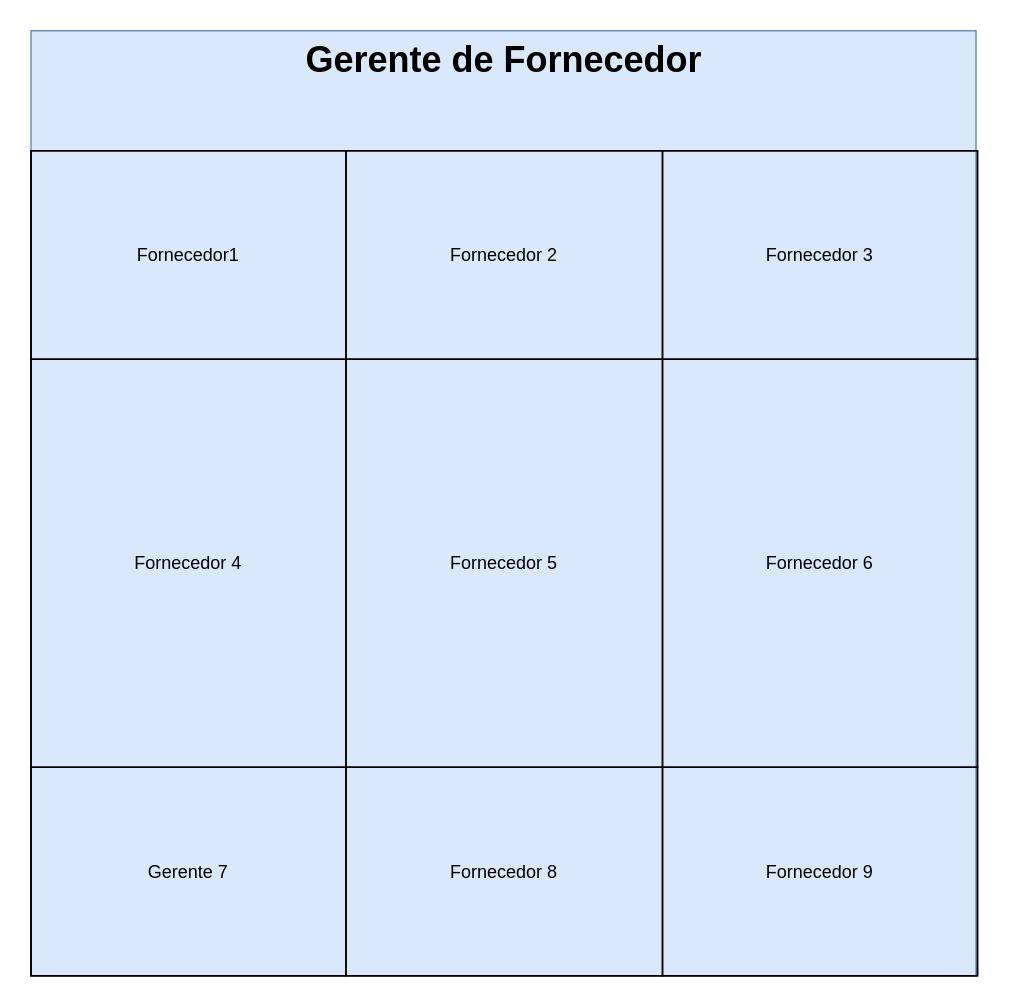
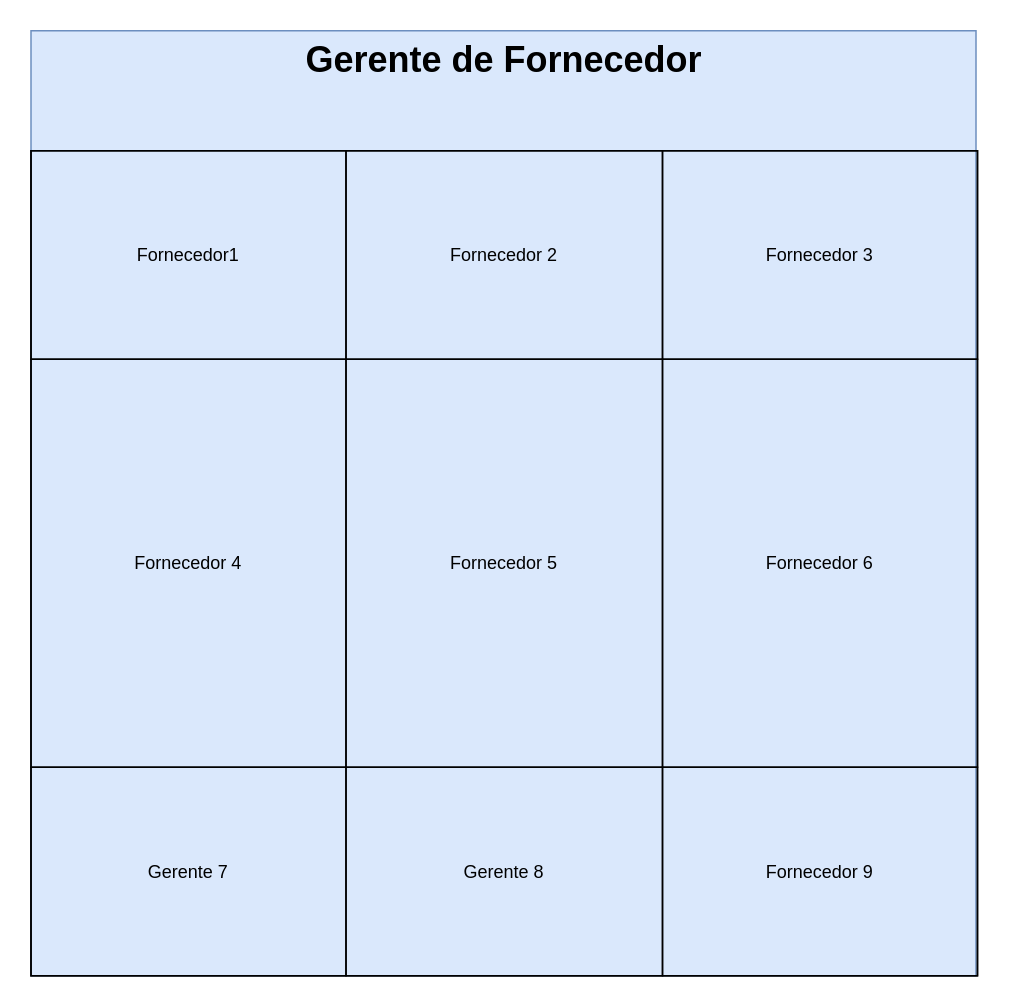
(504, 872) -> (504, 872)
